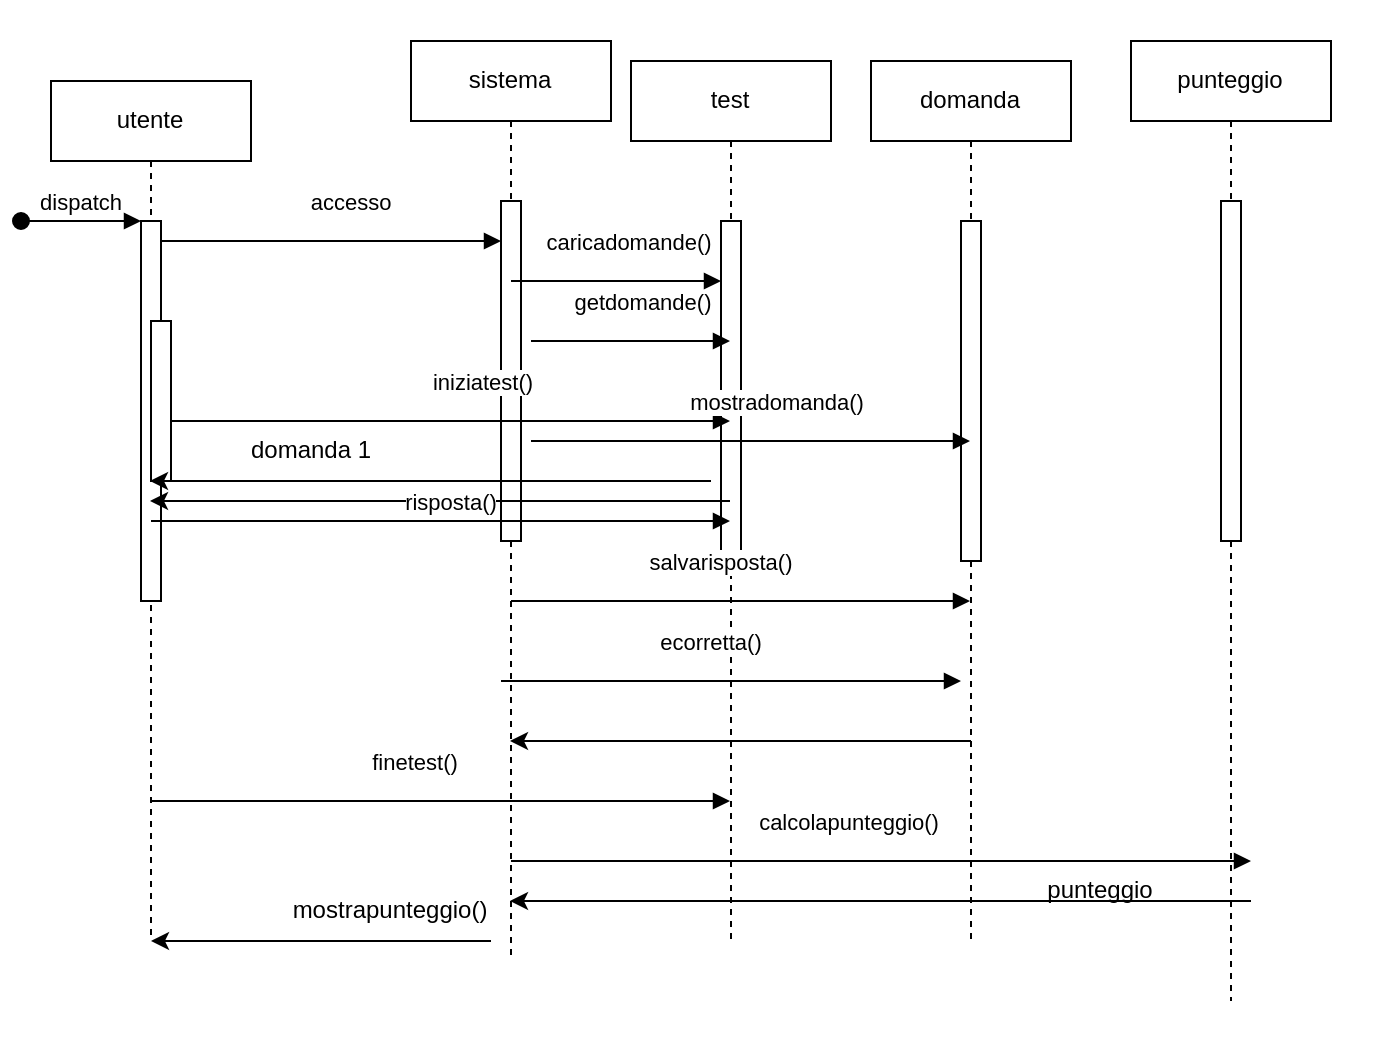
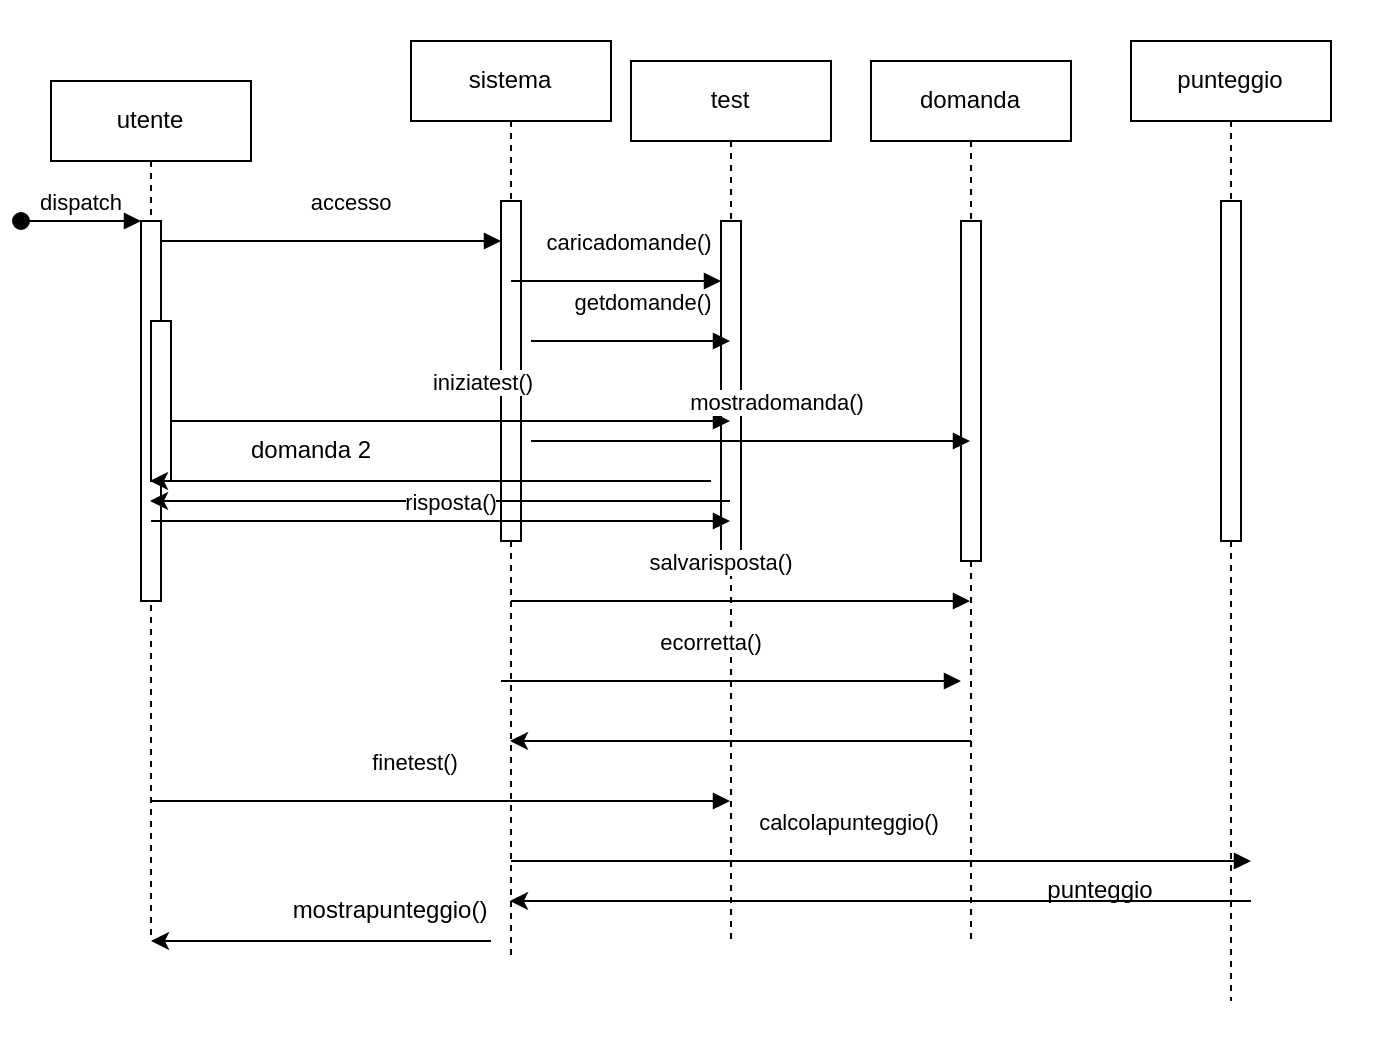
(312, 451) -> (312, 451)
